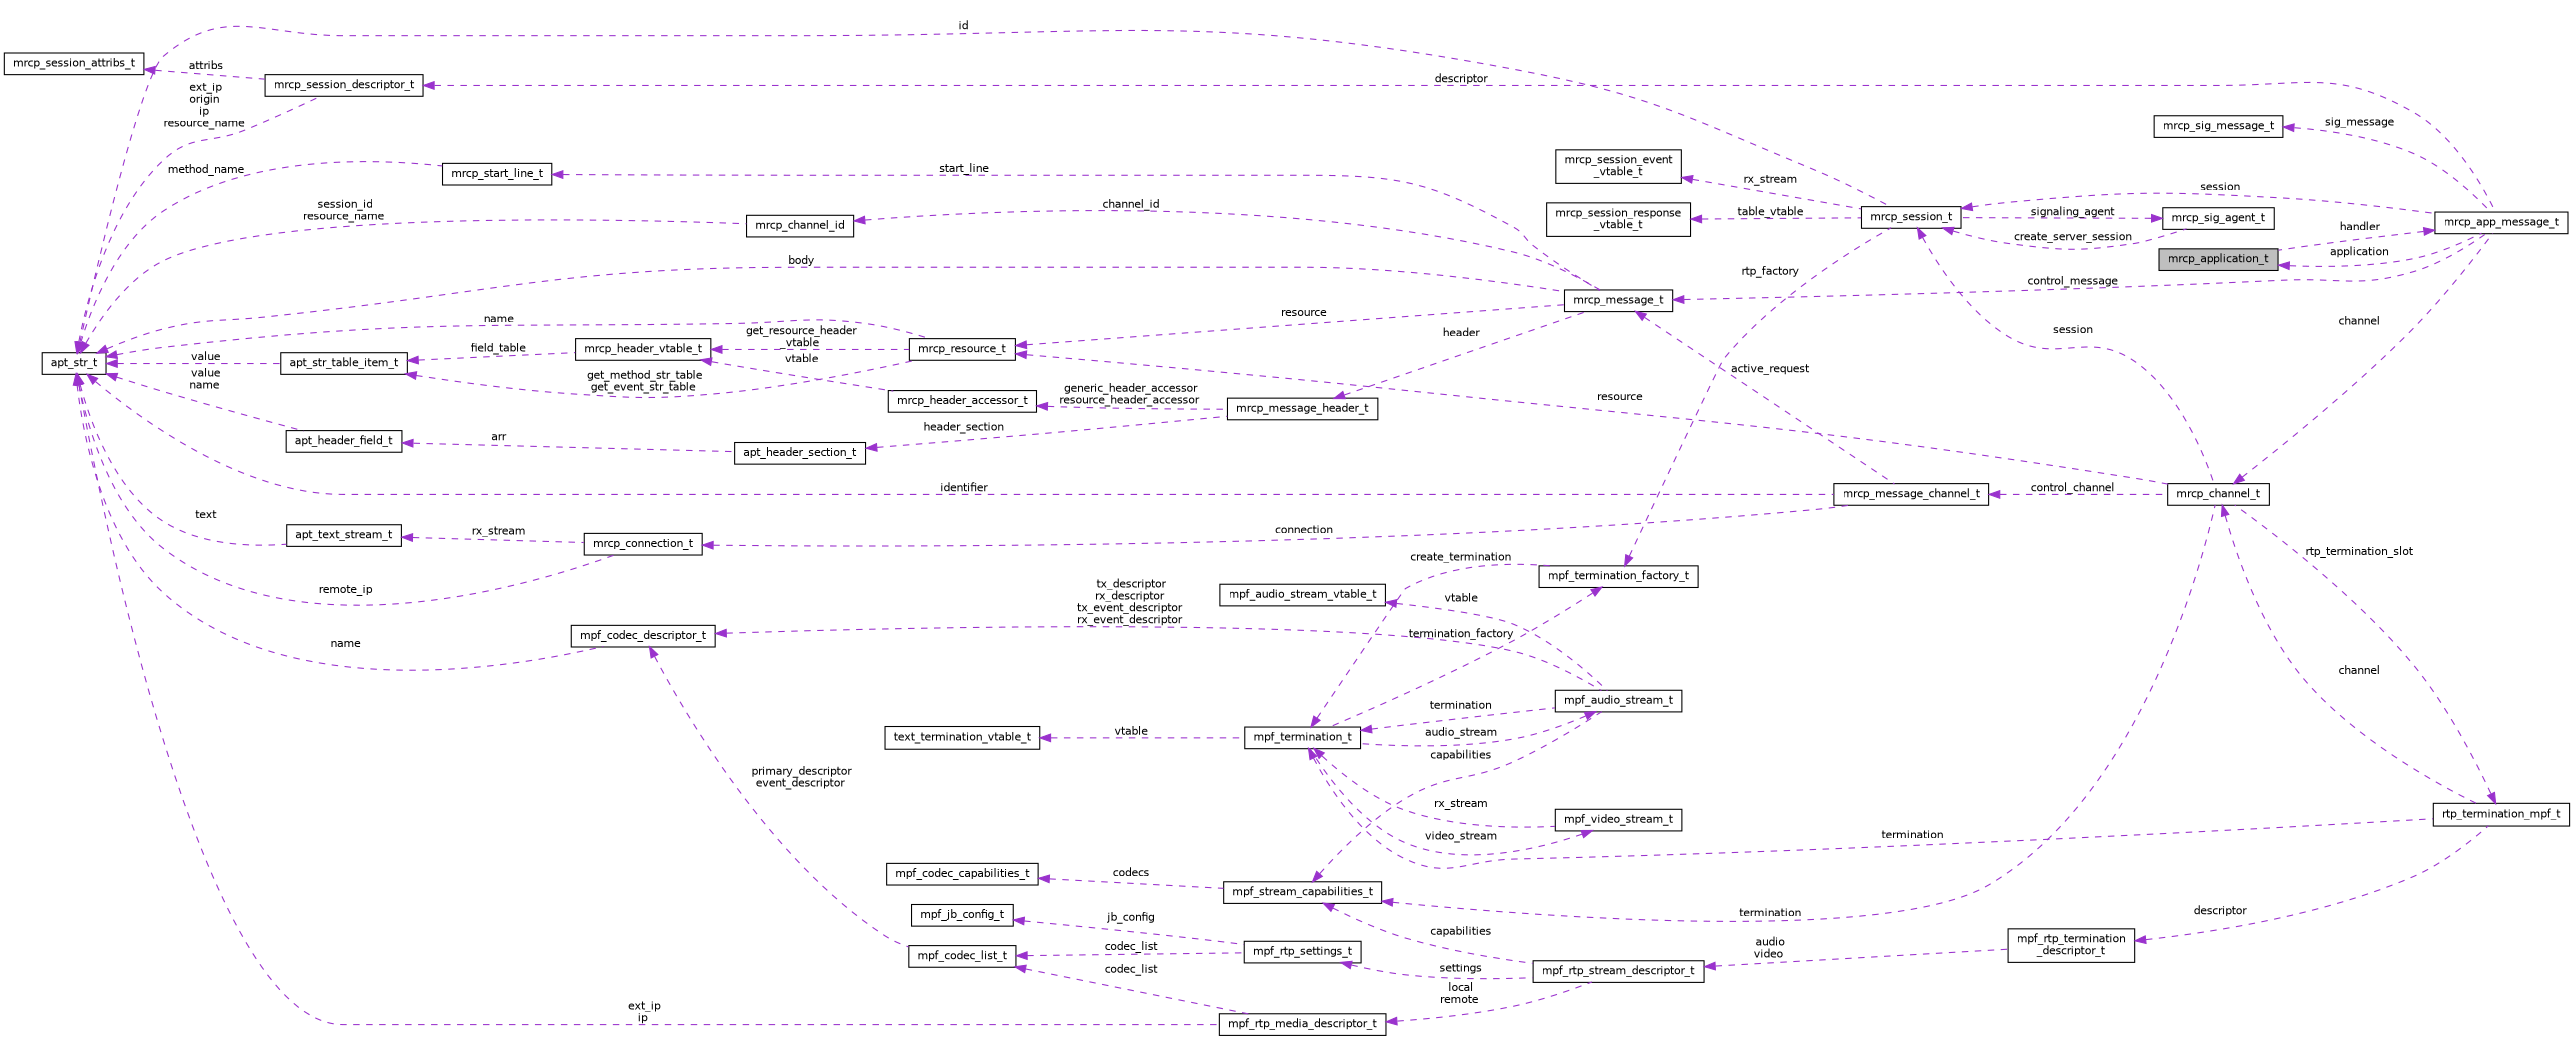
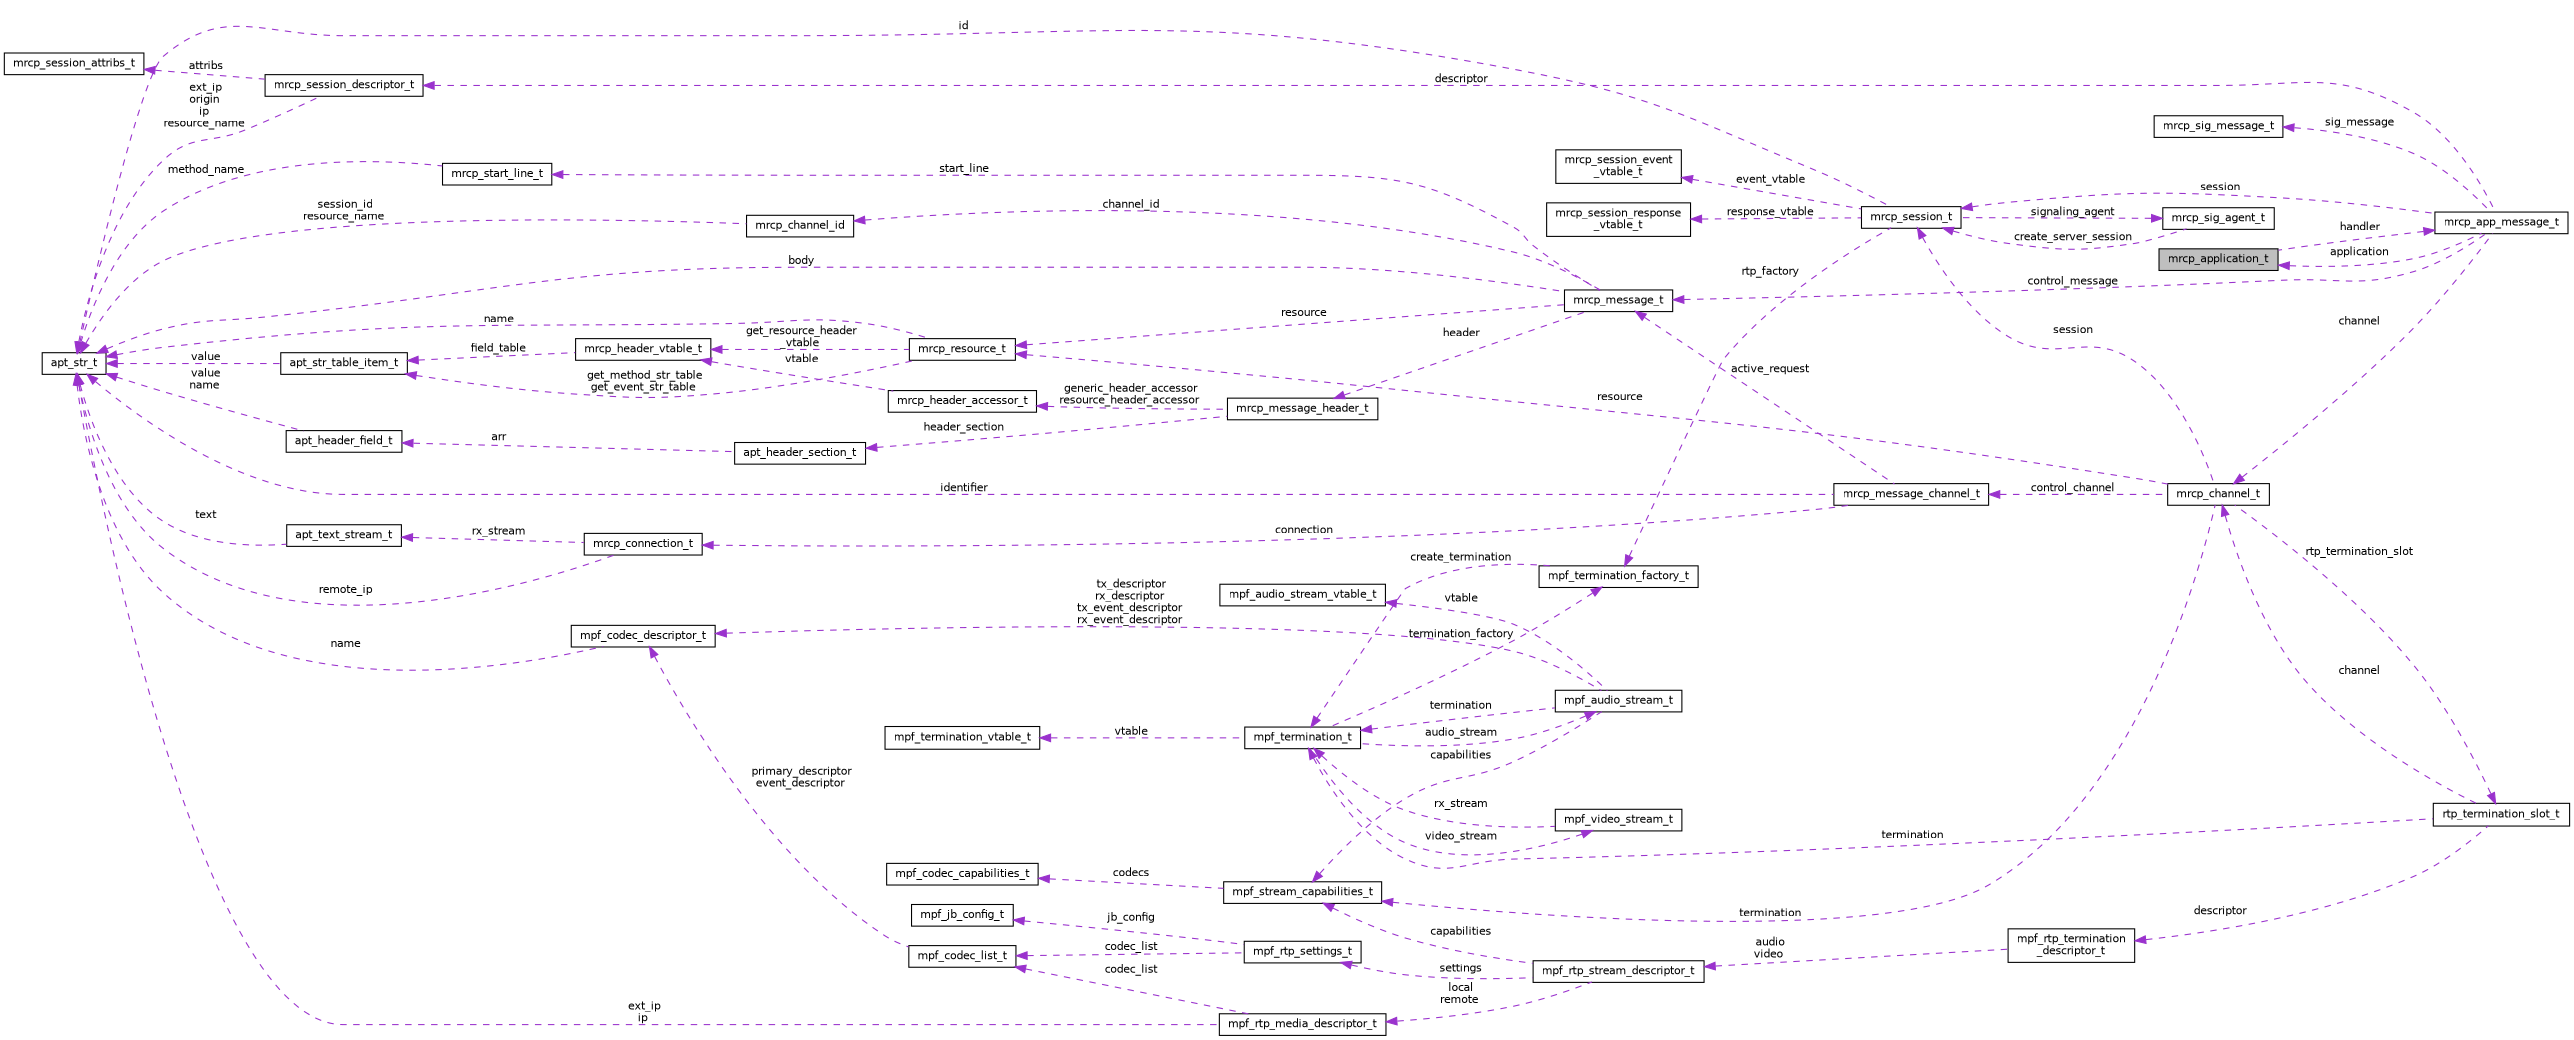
(1769, 180) -> (1769, 180)
(1769, 213) -> (1769, 213)
(962, 738) -> (962, 738)
(2501, 815) -> (2501, 815)
